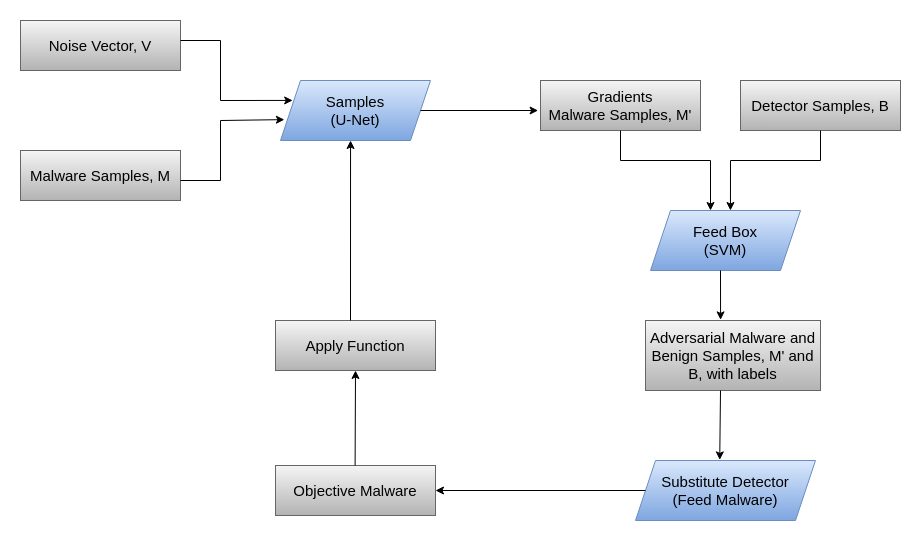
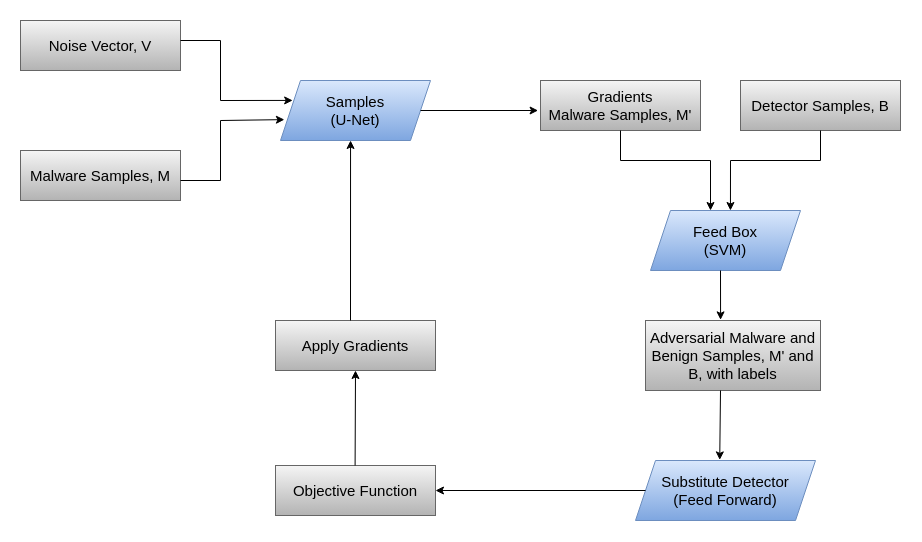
(356, 346) -> (356, 346)
(356, 491) -> (356, 491)
(726, 491) -> (726, 491)
